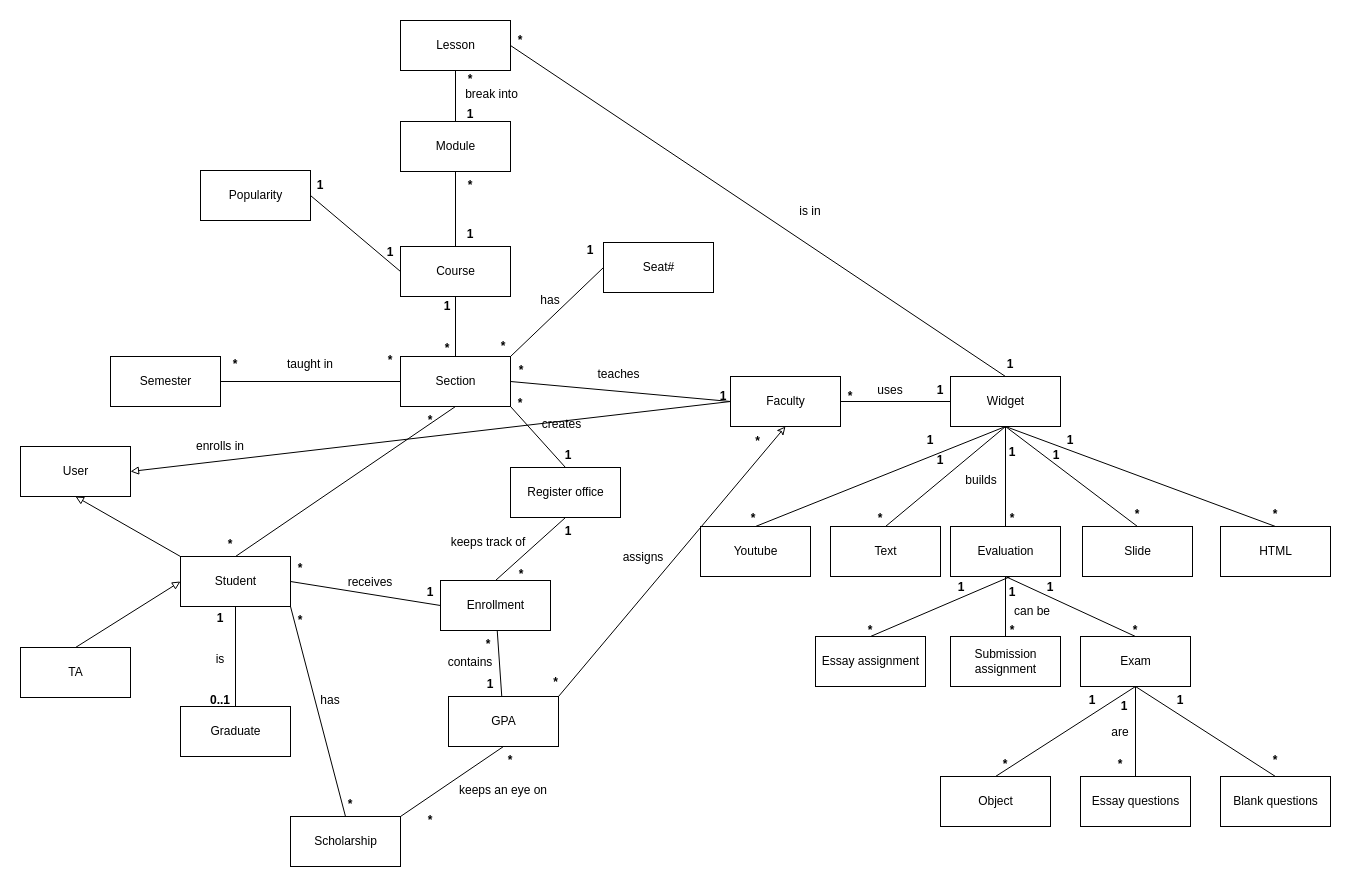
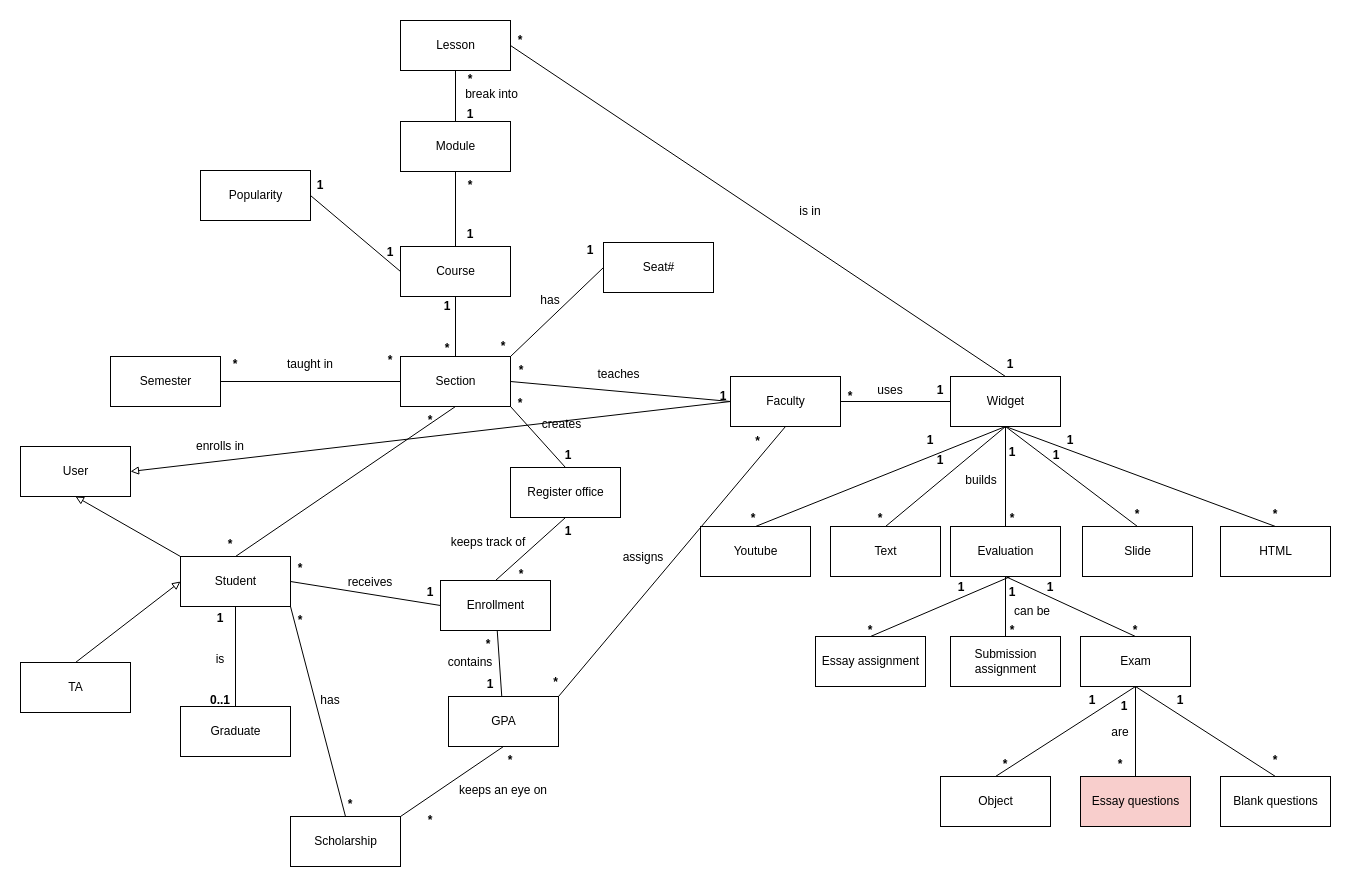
(780, 433) -> (782, 430)
(76, 673) -> (76, 688)
(1136, 802) -> (1136, 802)
